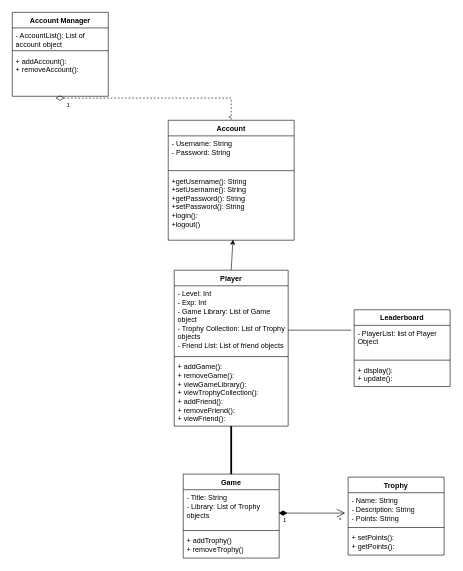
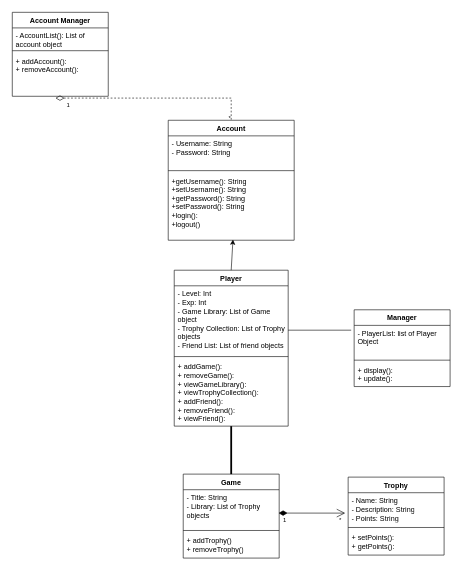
(402, 318) -> (402, 318)
